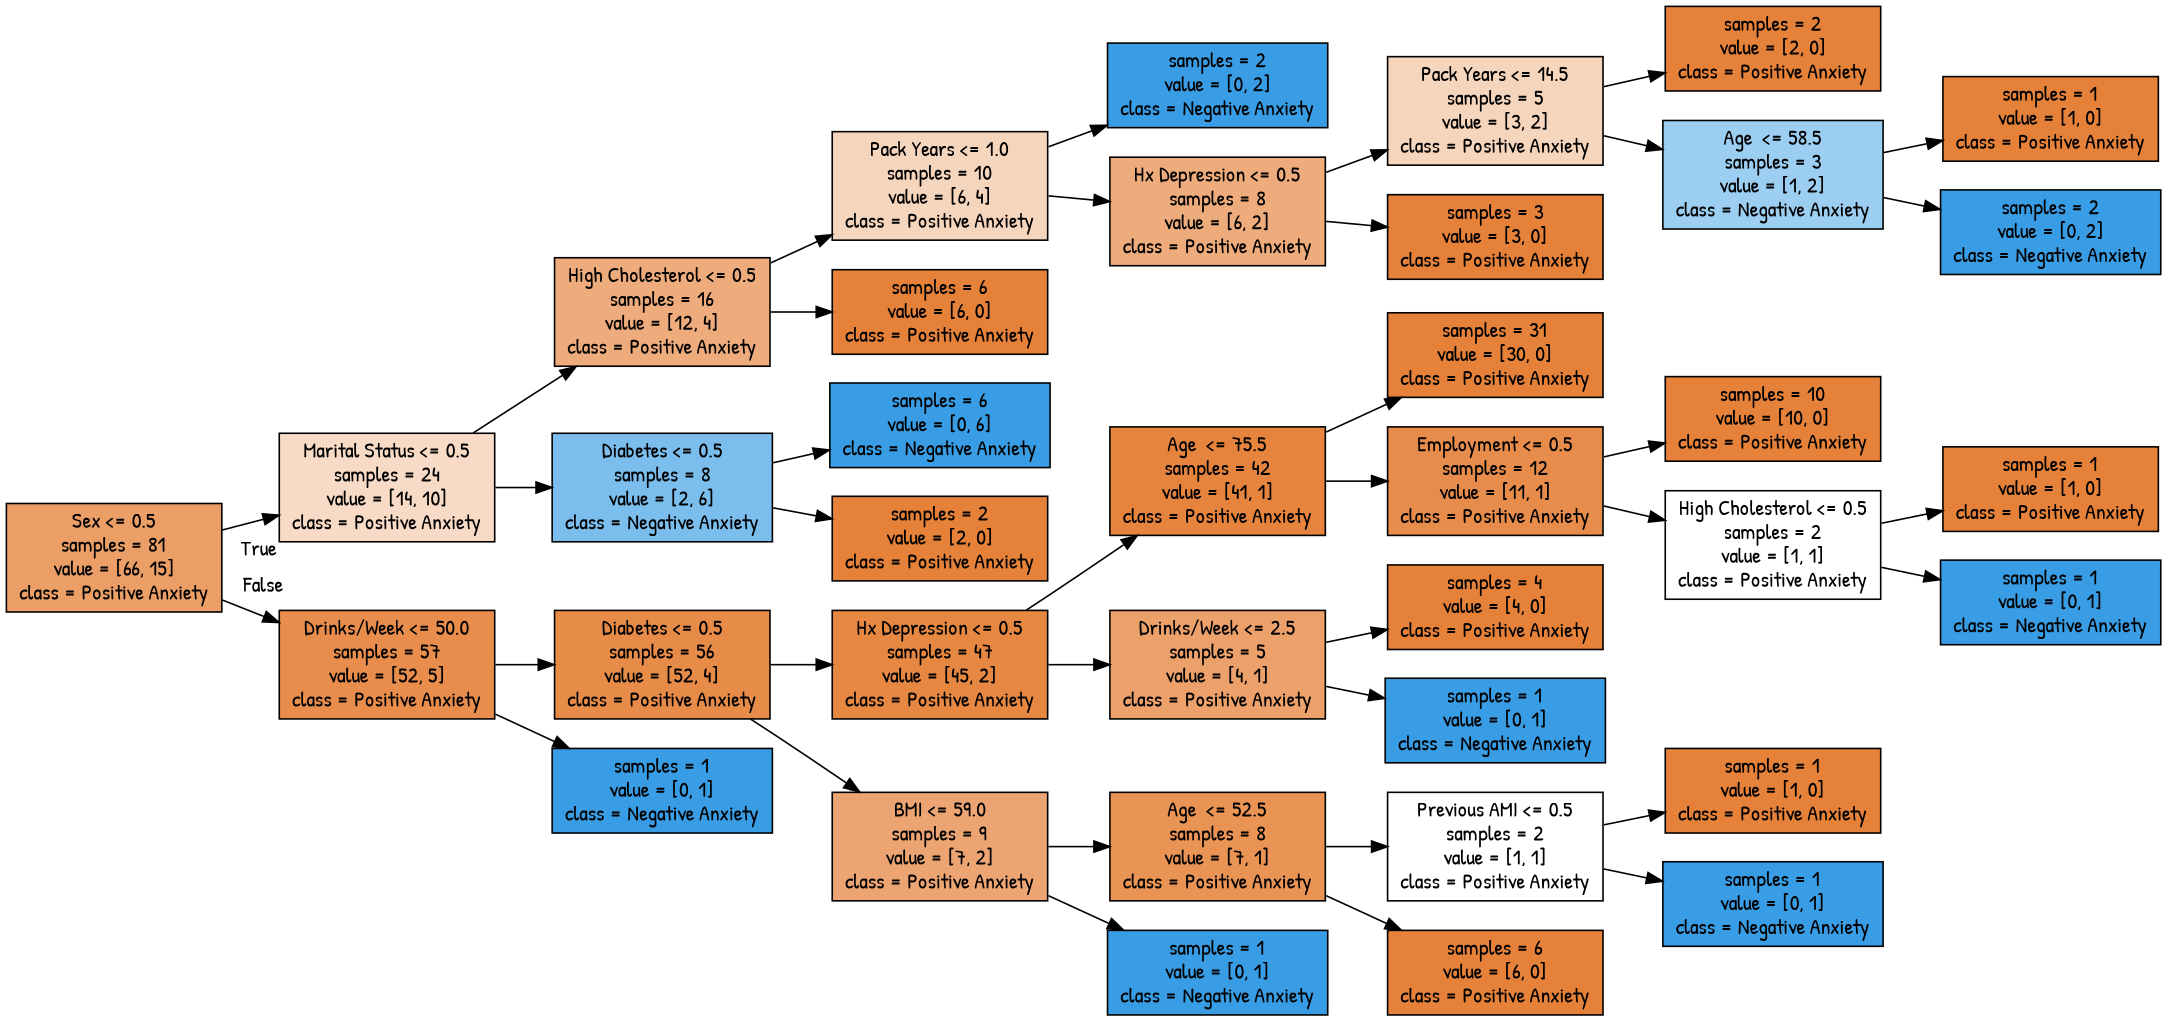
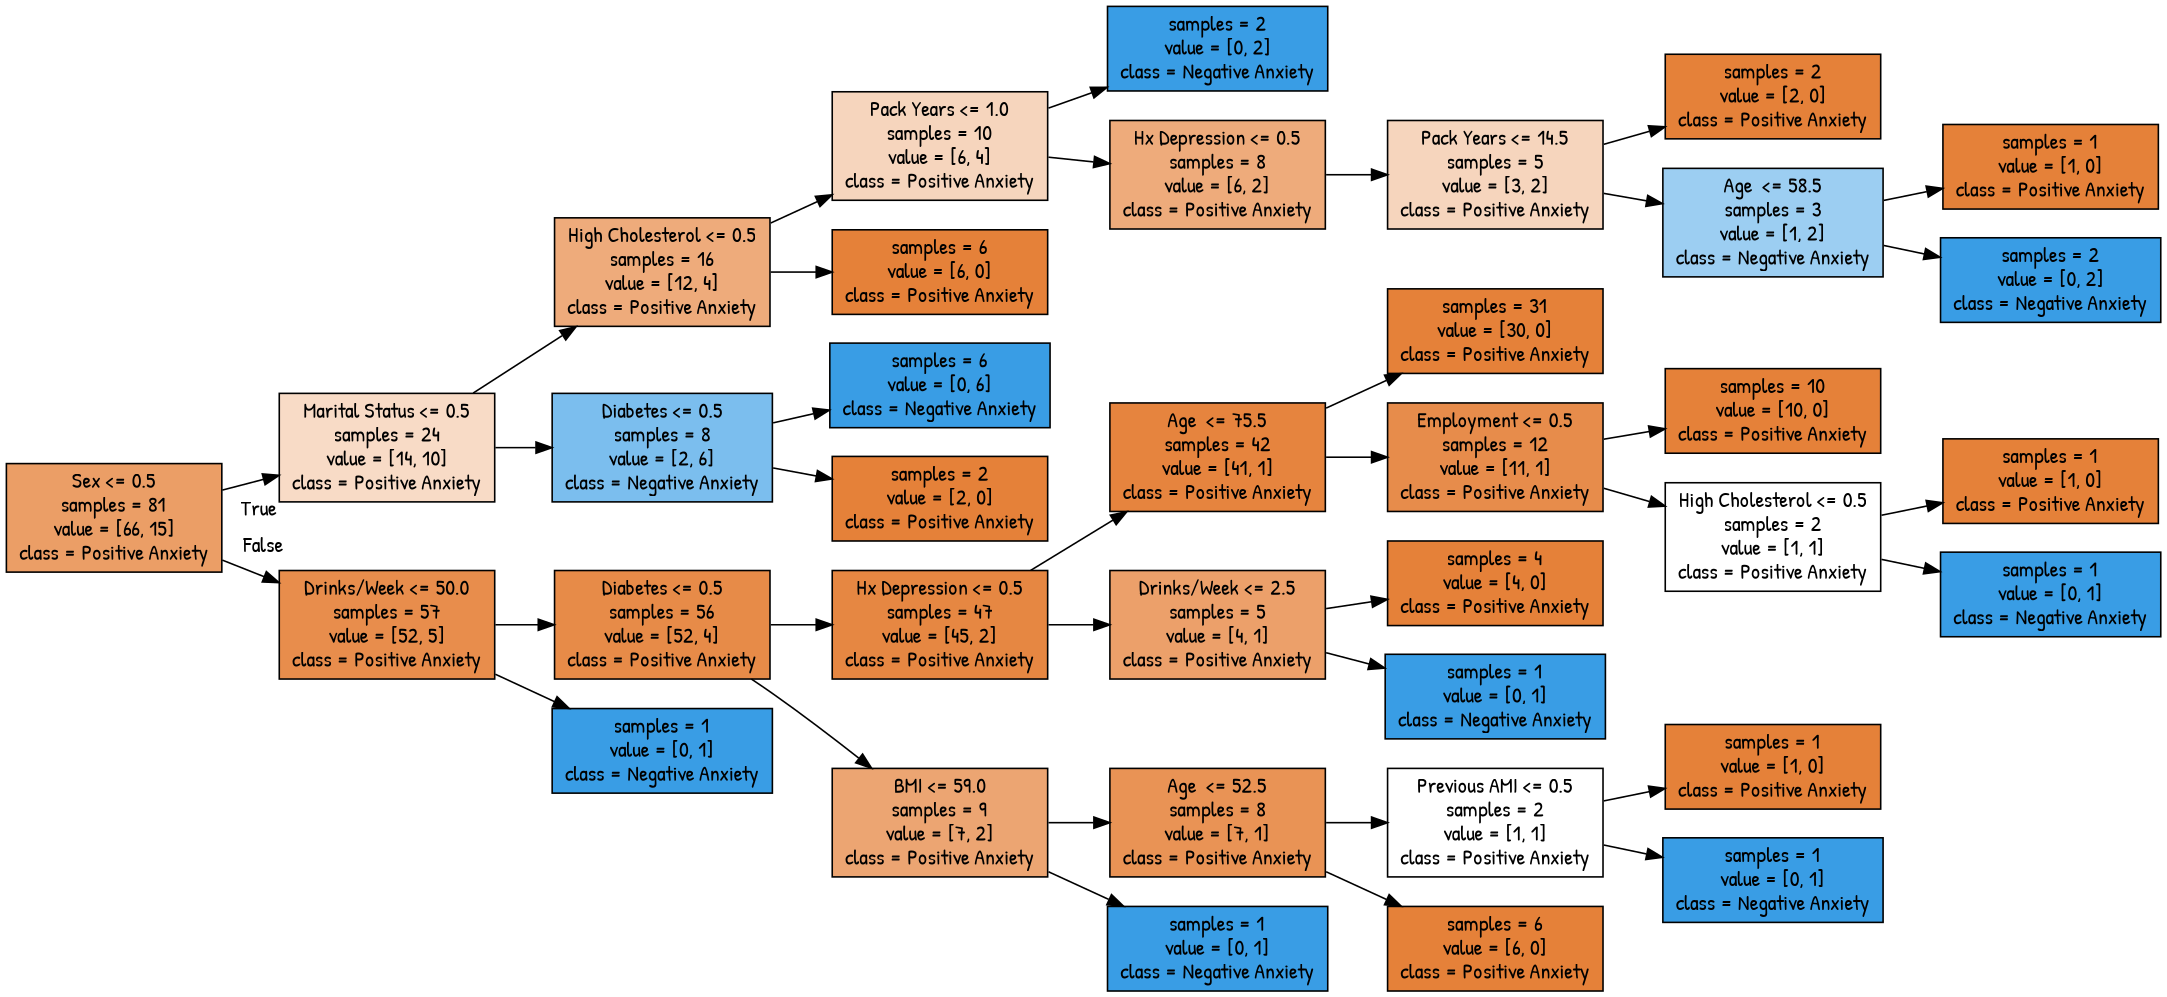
(1495, 237) -> none
